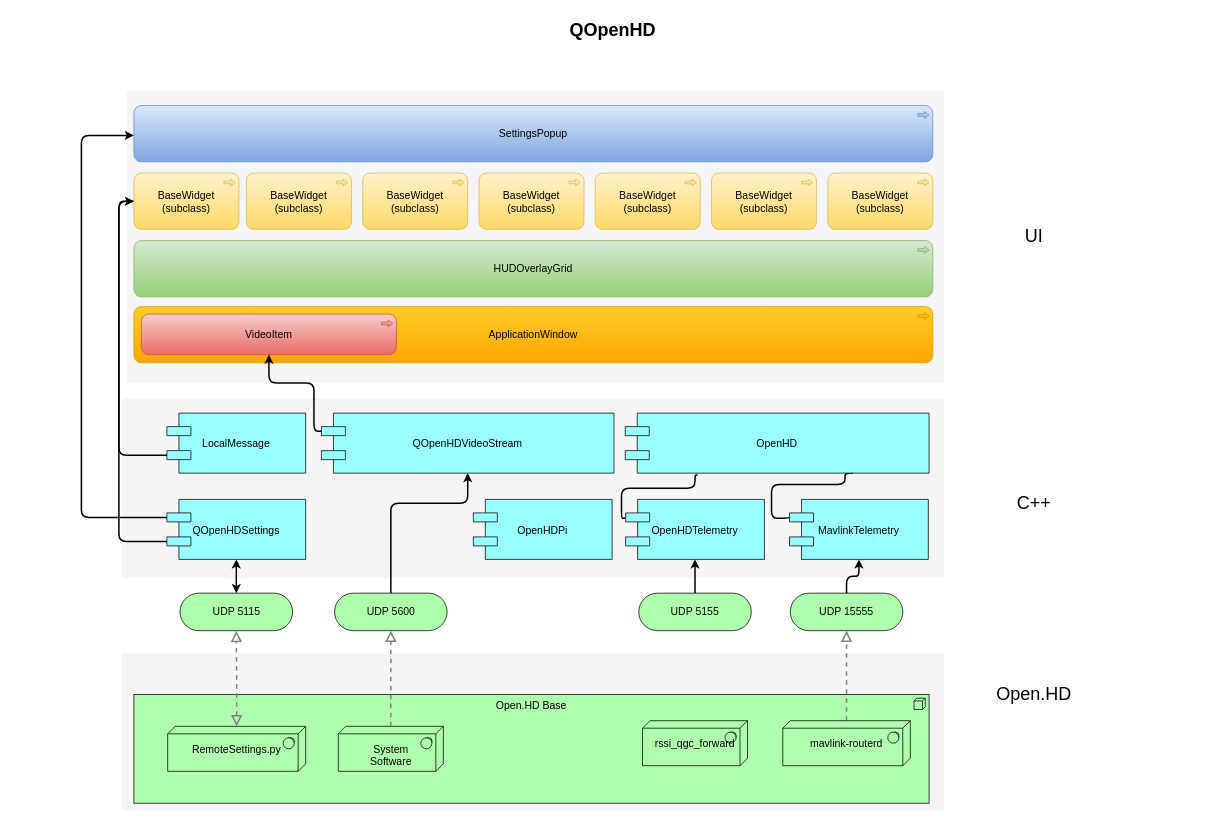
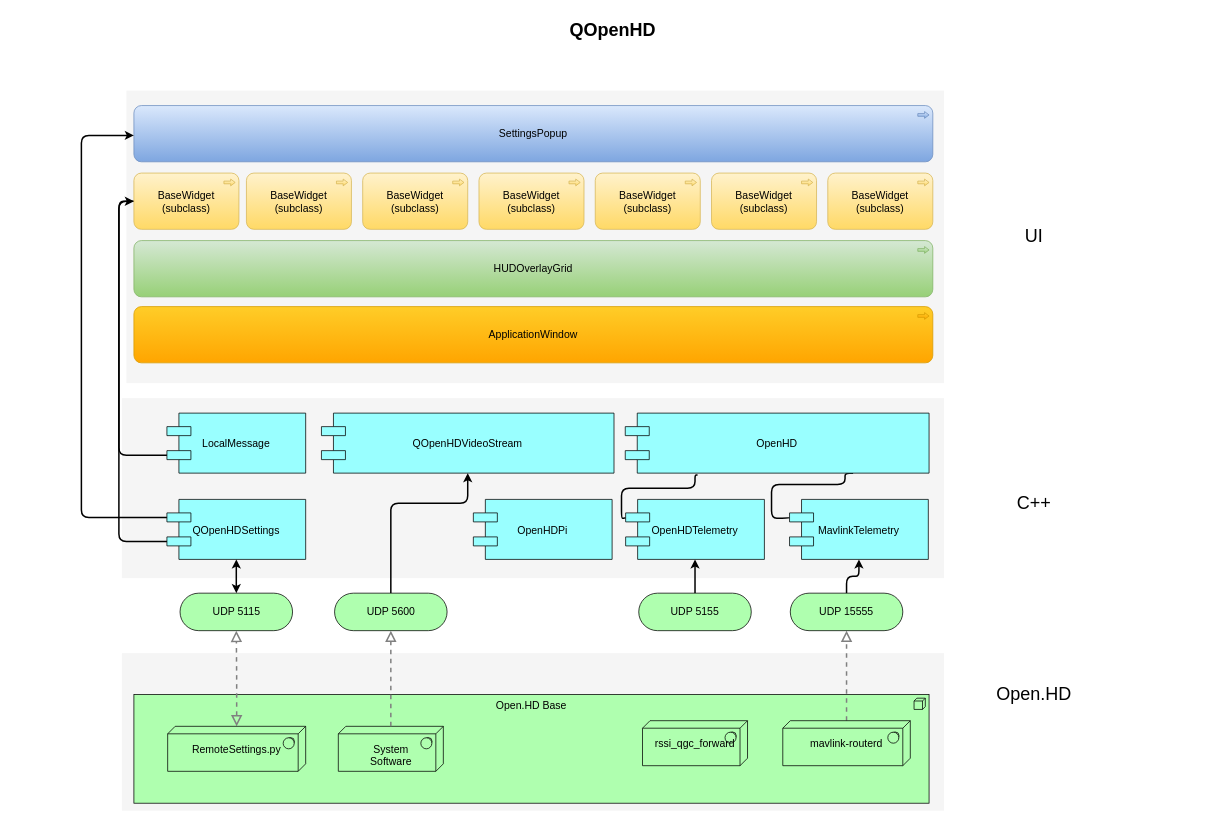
(269, 334) -> none
(308, 383) -> none
